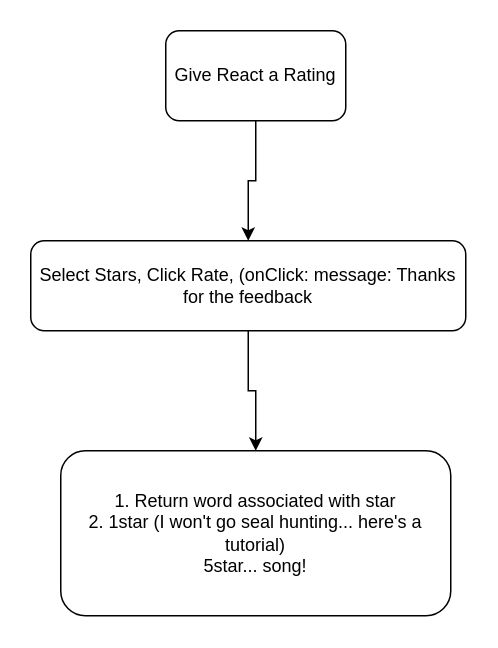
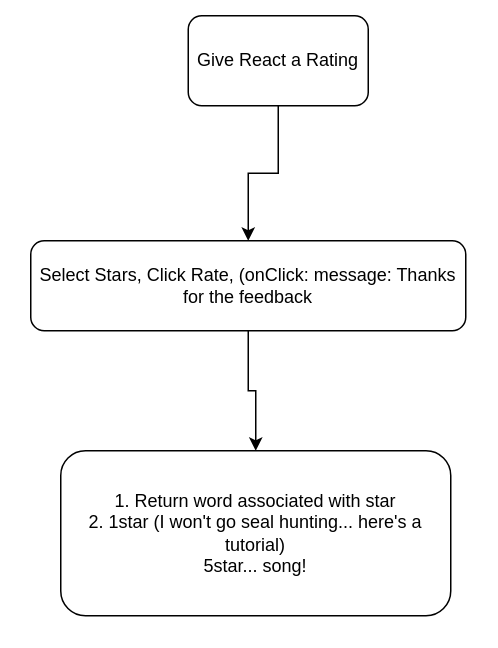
(256, 76) -> (278, 61)
